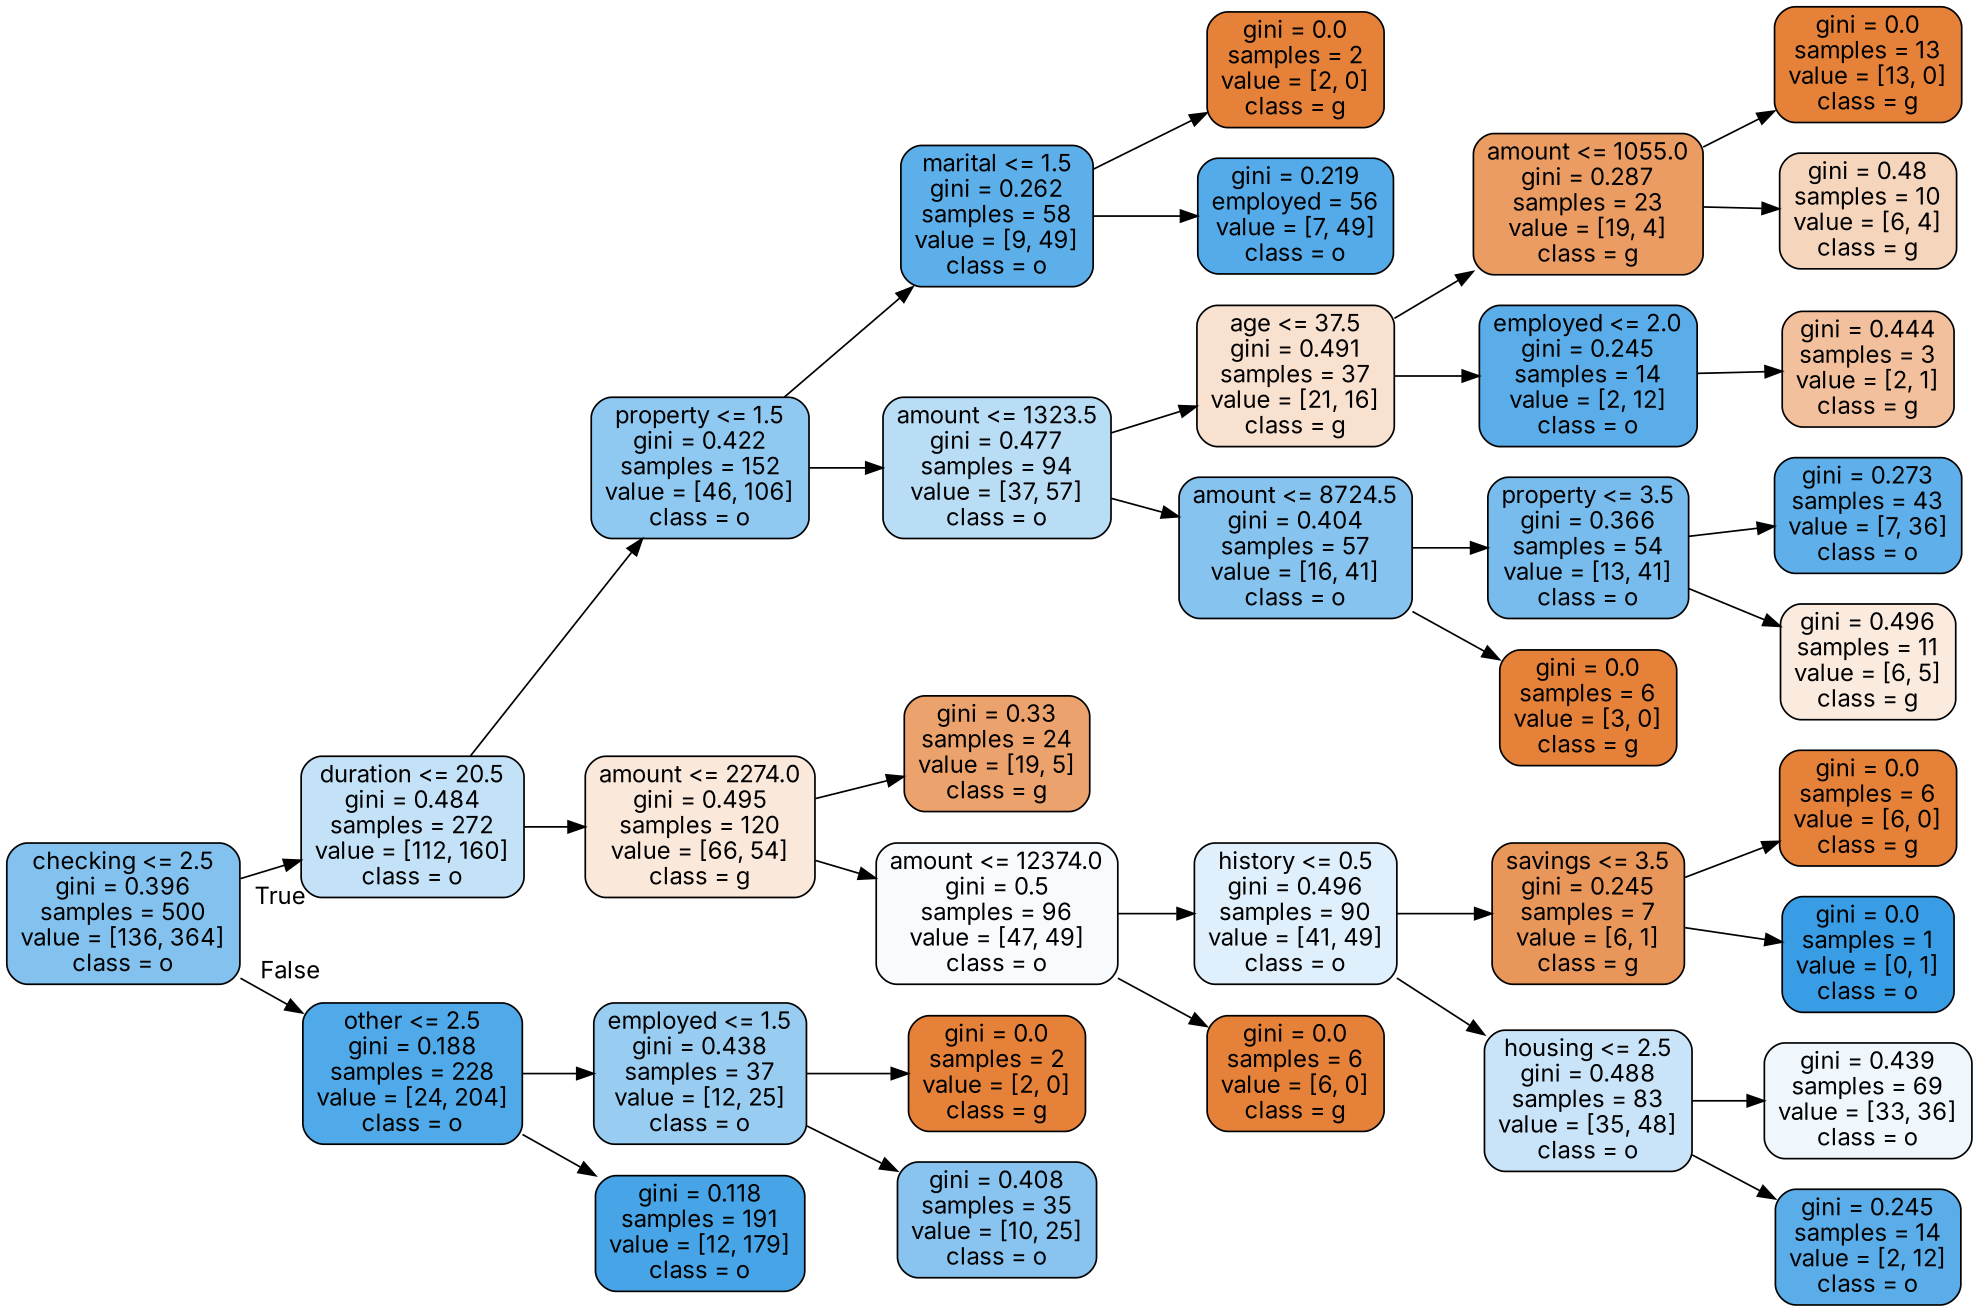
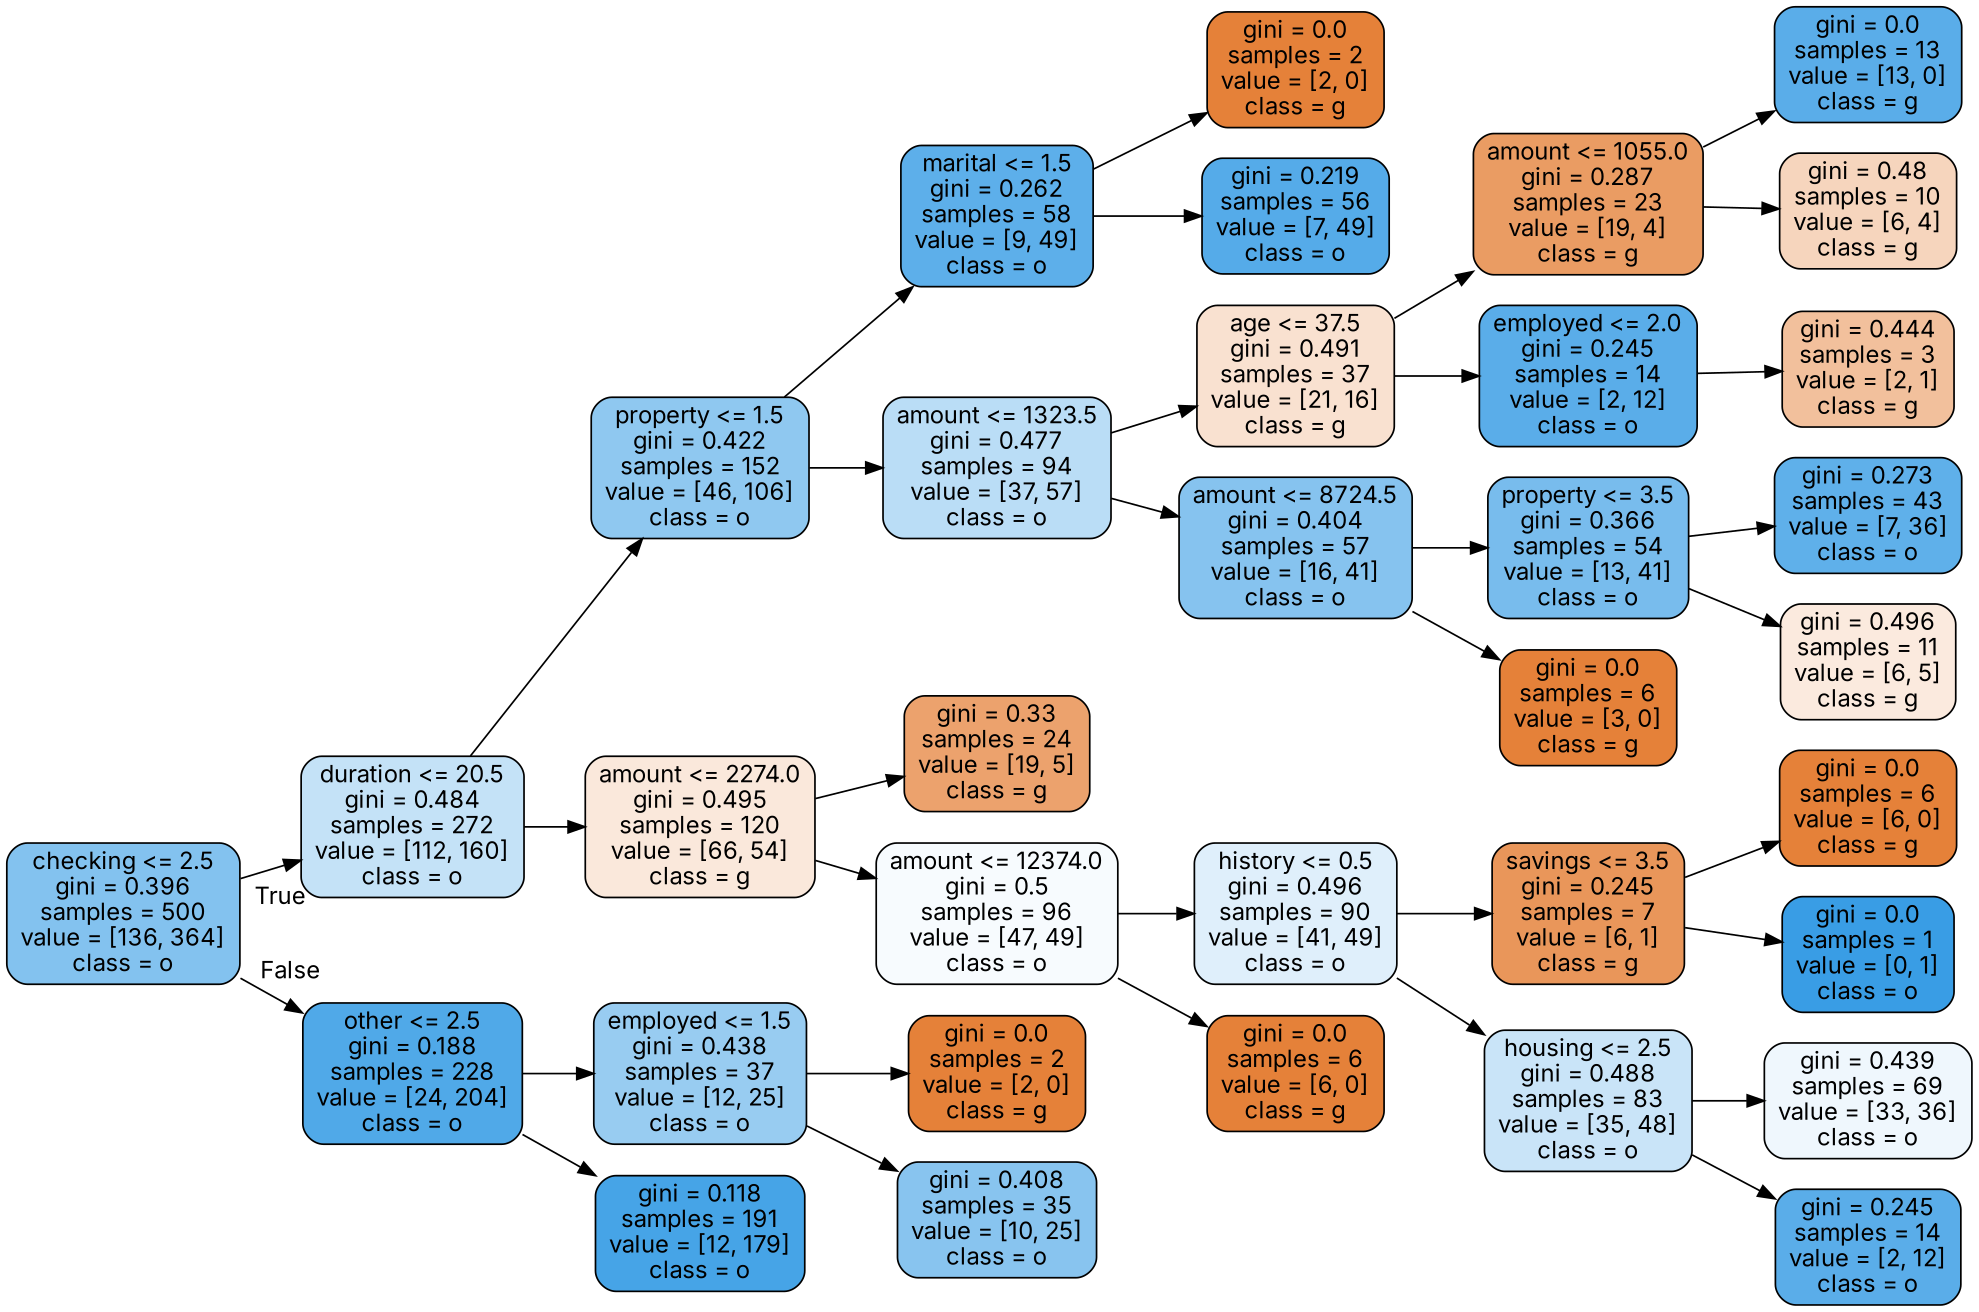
(1868, 65) -> (1868, 65)
(1296, 216) -> (1296, 216)
